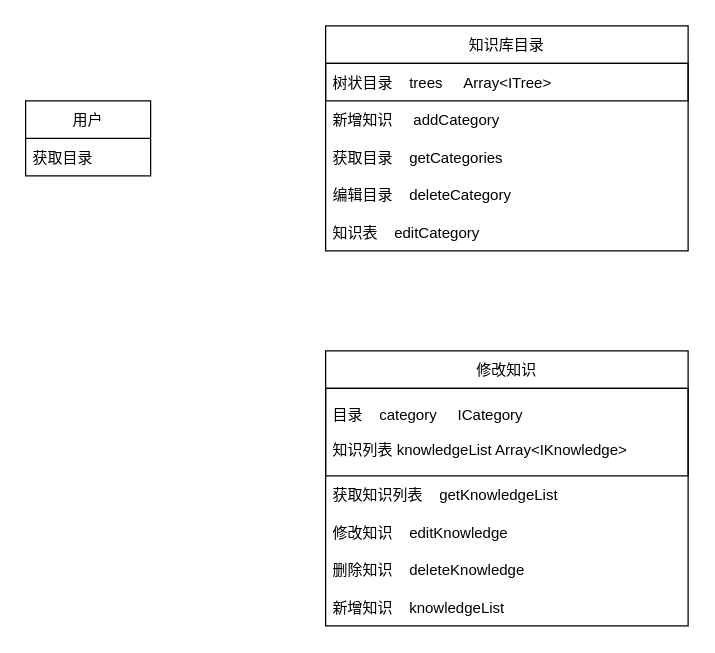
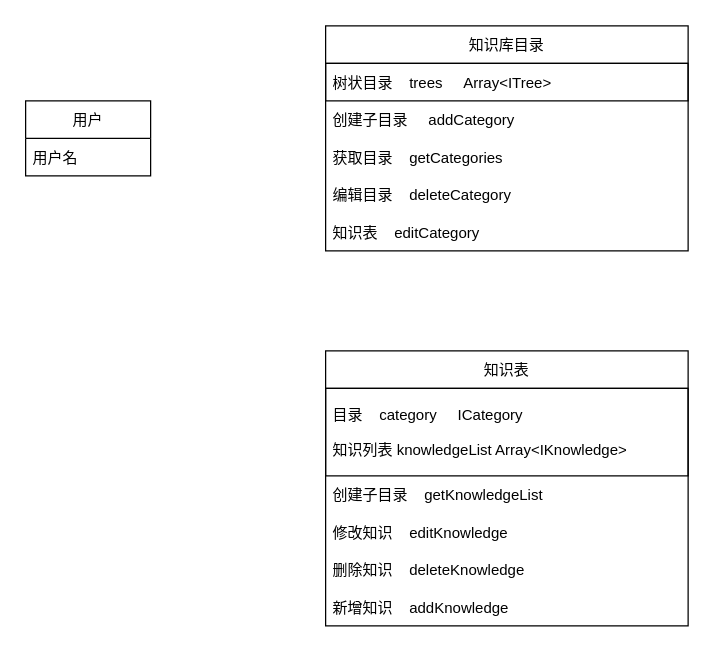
(430, 120) -> (437, 120)
(63, 158) -> (55, 158)
(506, 370) -> (506, 370)
(458, 495) -> (450, 495)
(430, 608) -> (428, 608)
